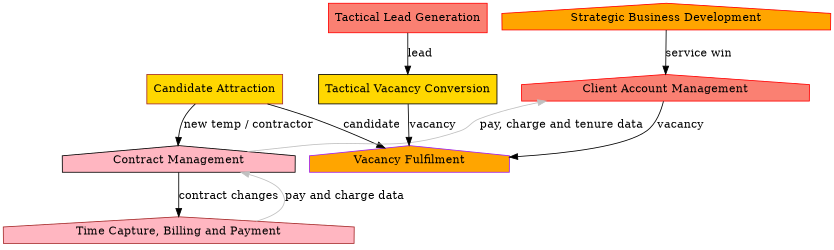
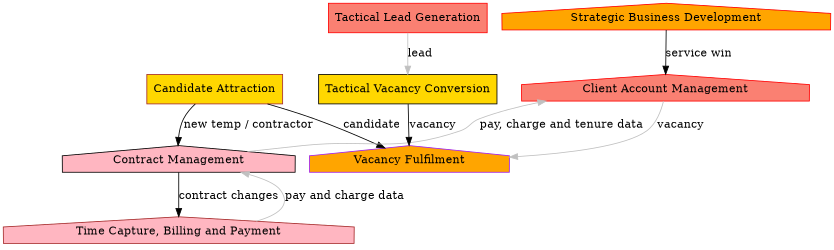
(408, 49) -> (408, 49)
(601, 147) -> (601, 147)
